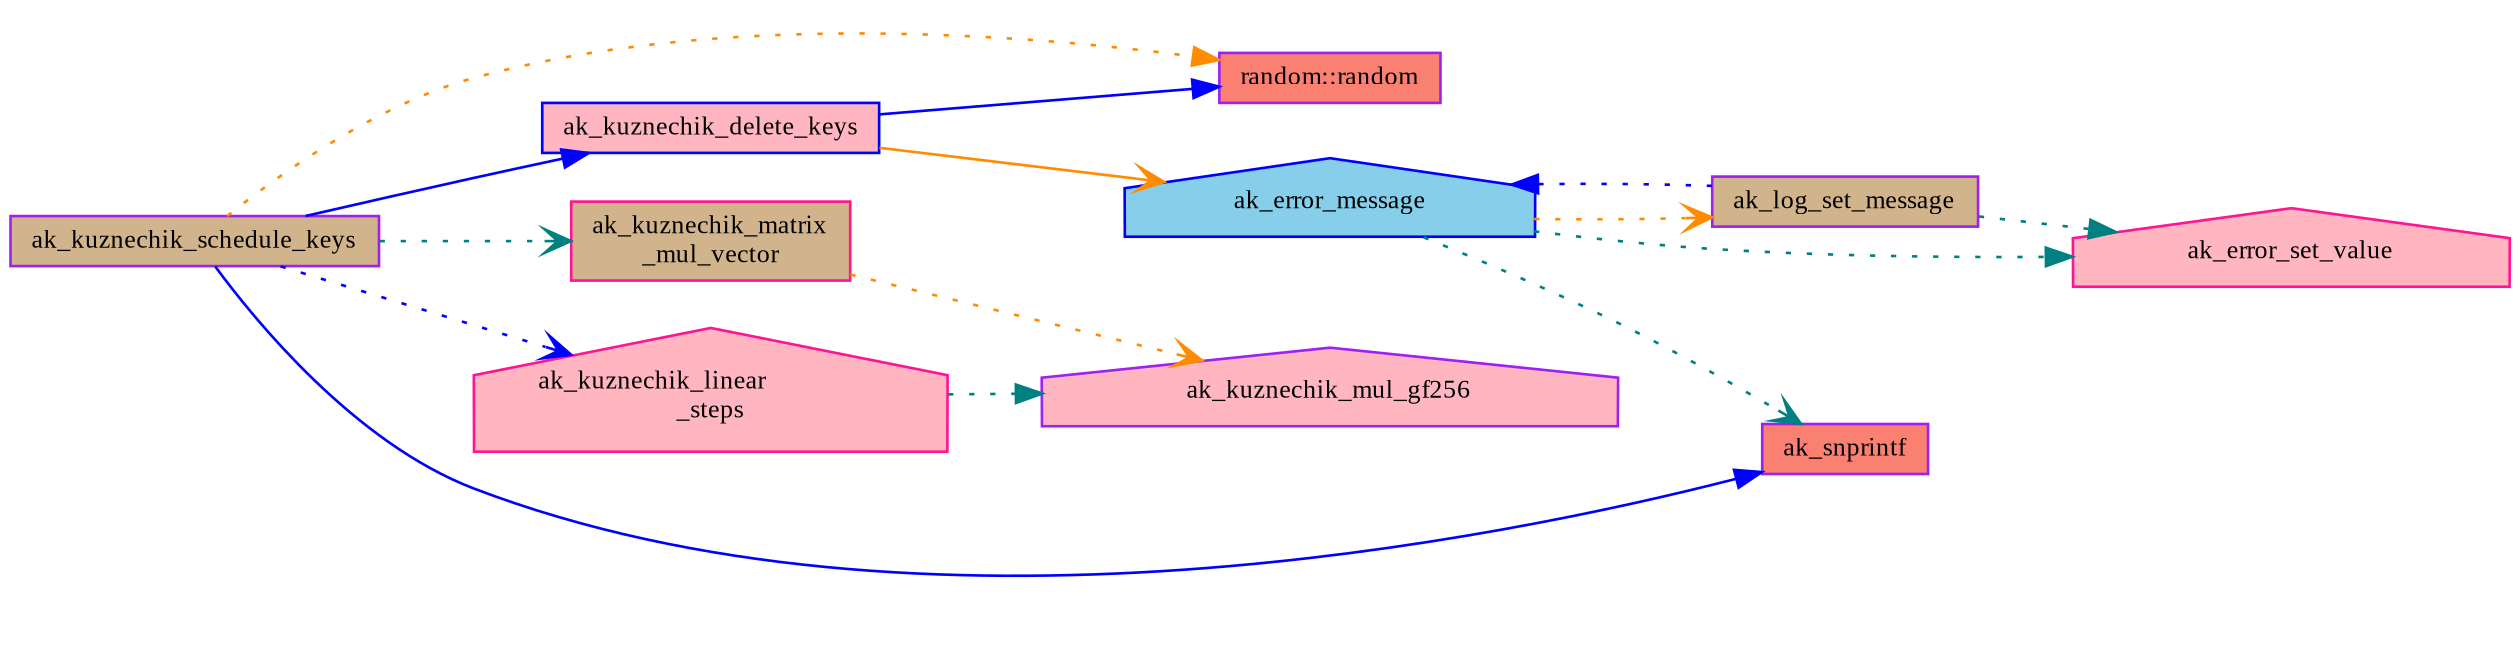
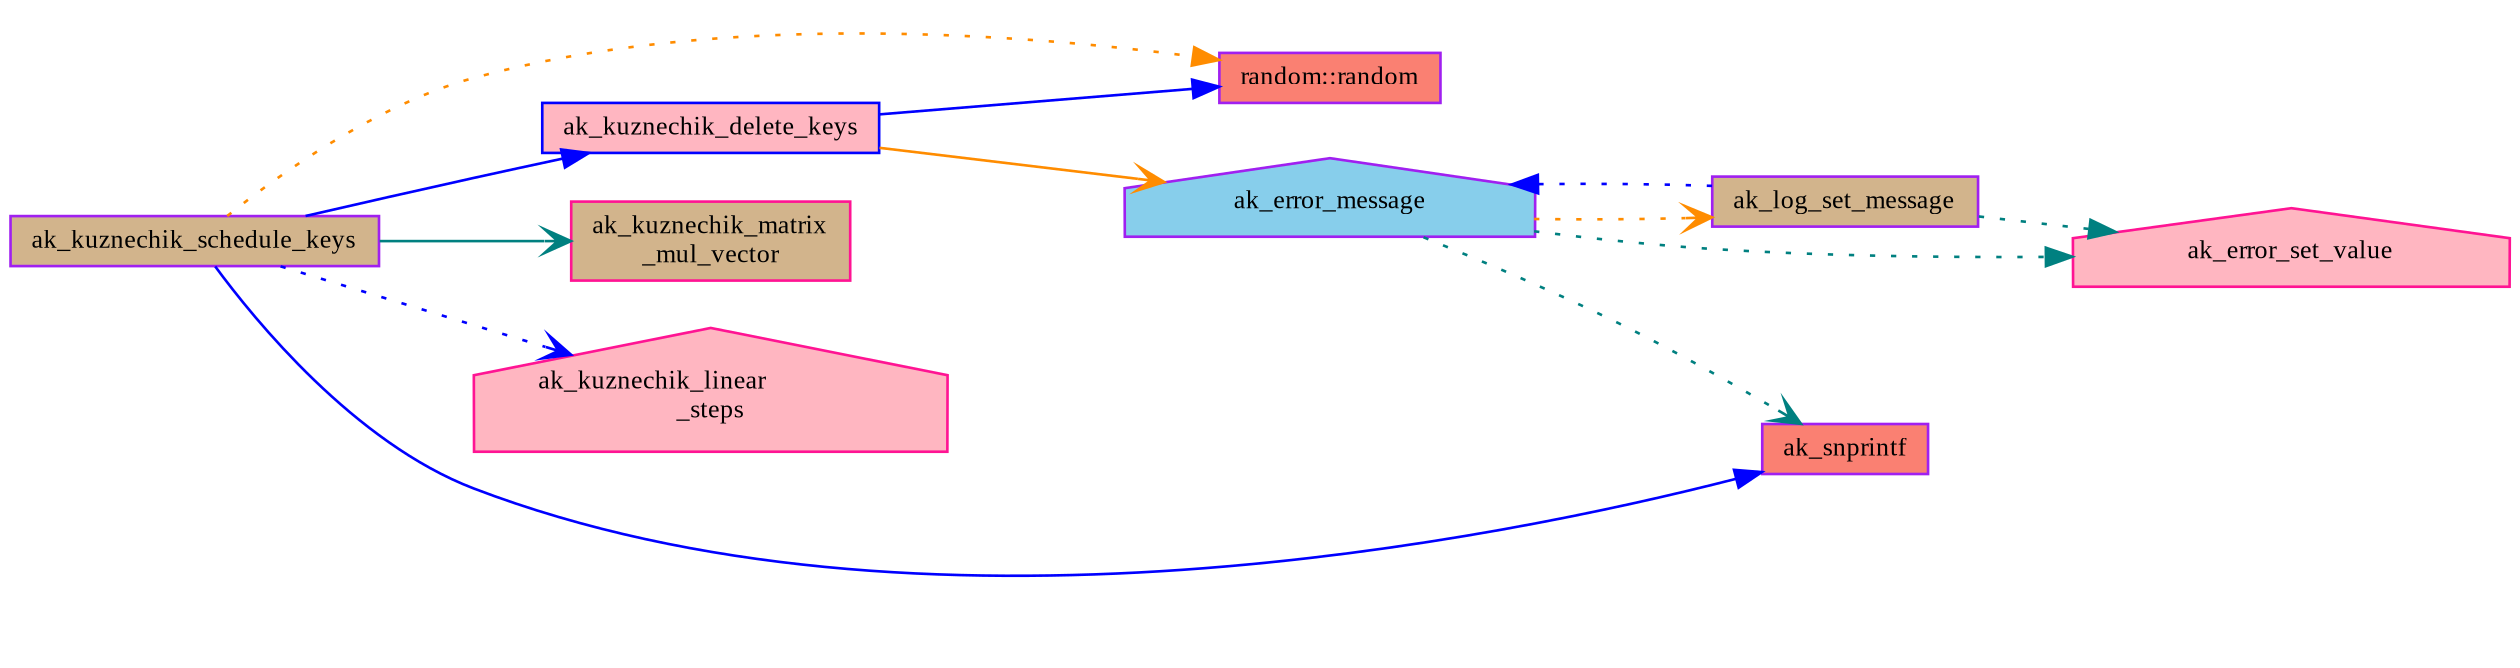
(1330, 202) -> (1330, 202)
(462, 241) -> (462, 241)
(1330, 391) -> none
